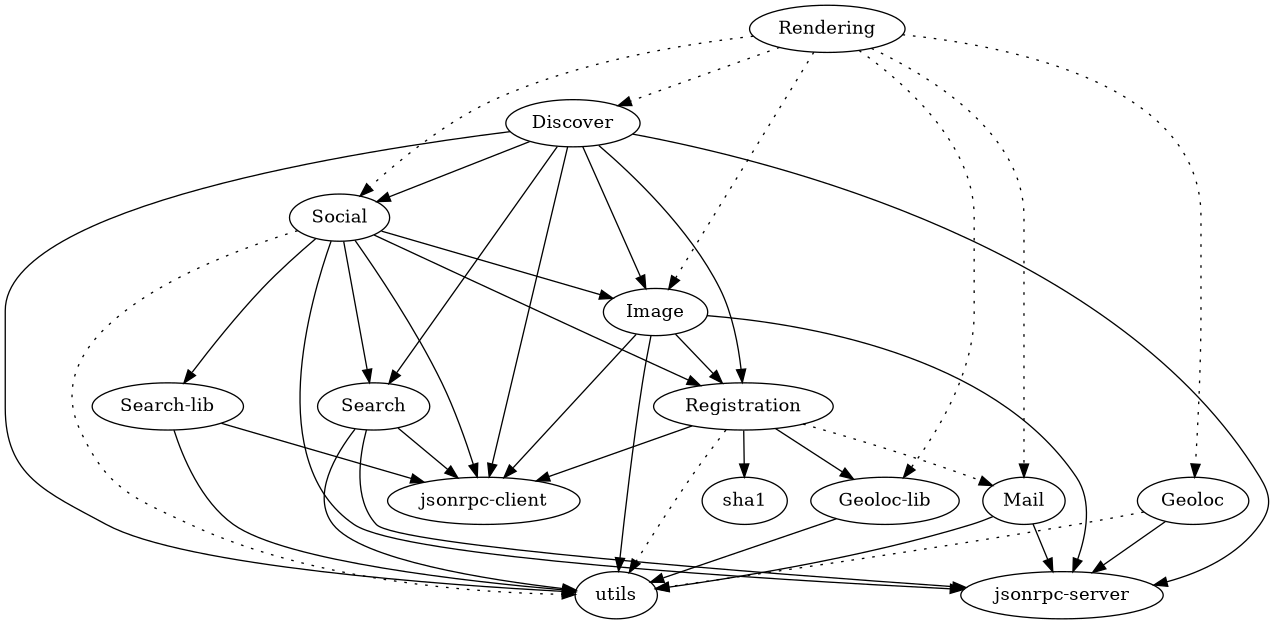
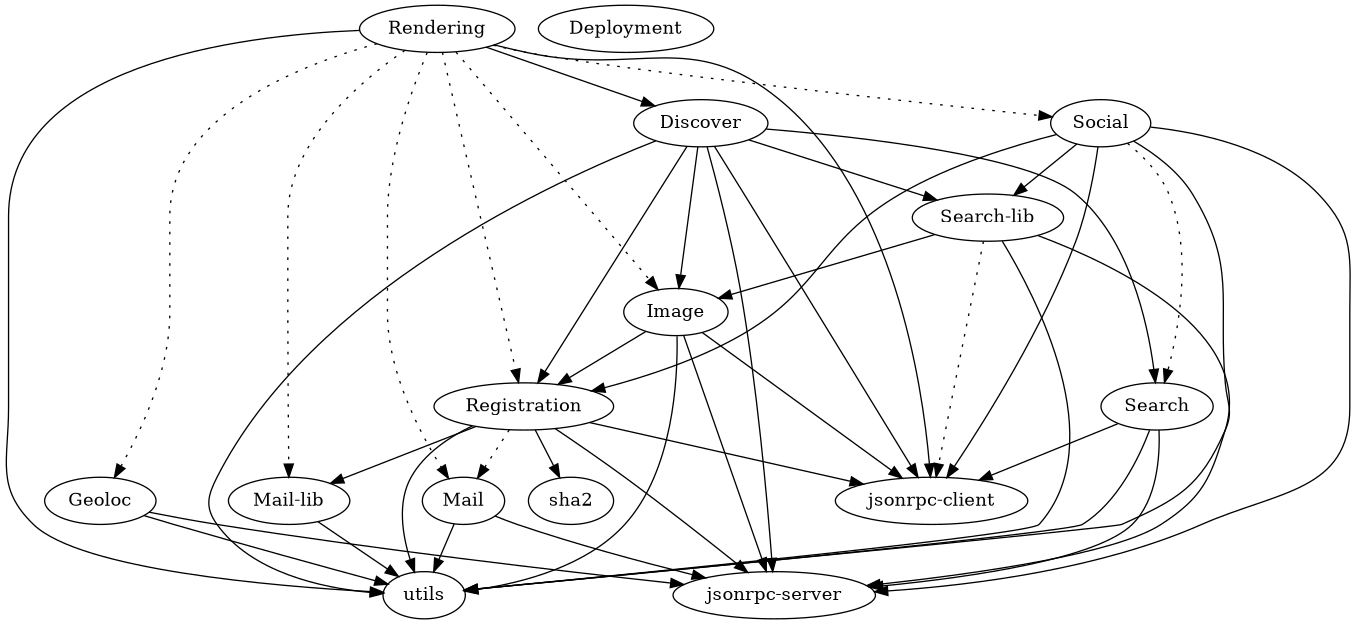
none -> (626, 29)
(705, 74) -> (564, 74)
none -> (827, 152)
(459, 169) -> (823, 164)
none -> (479, 211)
(491, 263) -> (833, 265)
(355, 305) -> (1181, 249)
none -> (9, 330)
(316, 451) -> (961, 353)
none -> (1205, 482)
none -> (639, 487)
(679, 494) -> (410, 479)
(745, 501) -> (571, 501)
(885, 501) -> (289, 501)
(146, 503) -> (1115, 525)
(907, 552) -> (259, 549)
